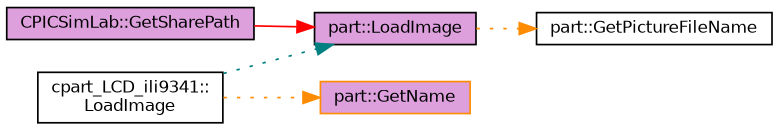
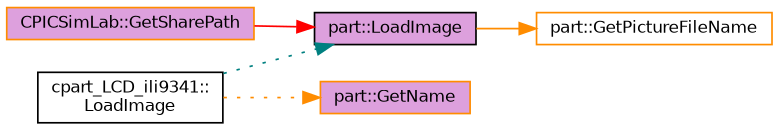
(130, 24) -> (130, 24)
(498, 29) -> (498, 29)
(654, 29) -> (654, 29)
